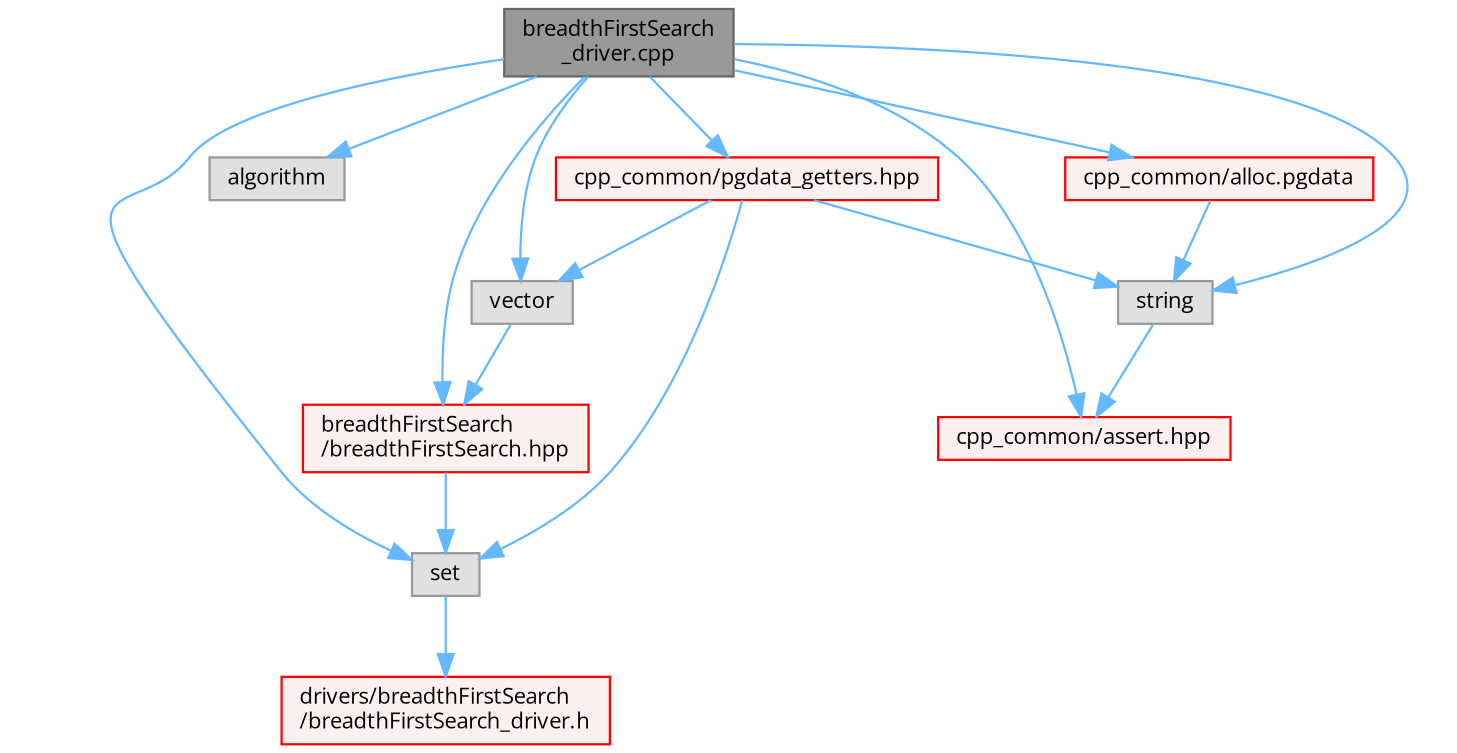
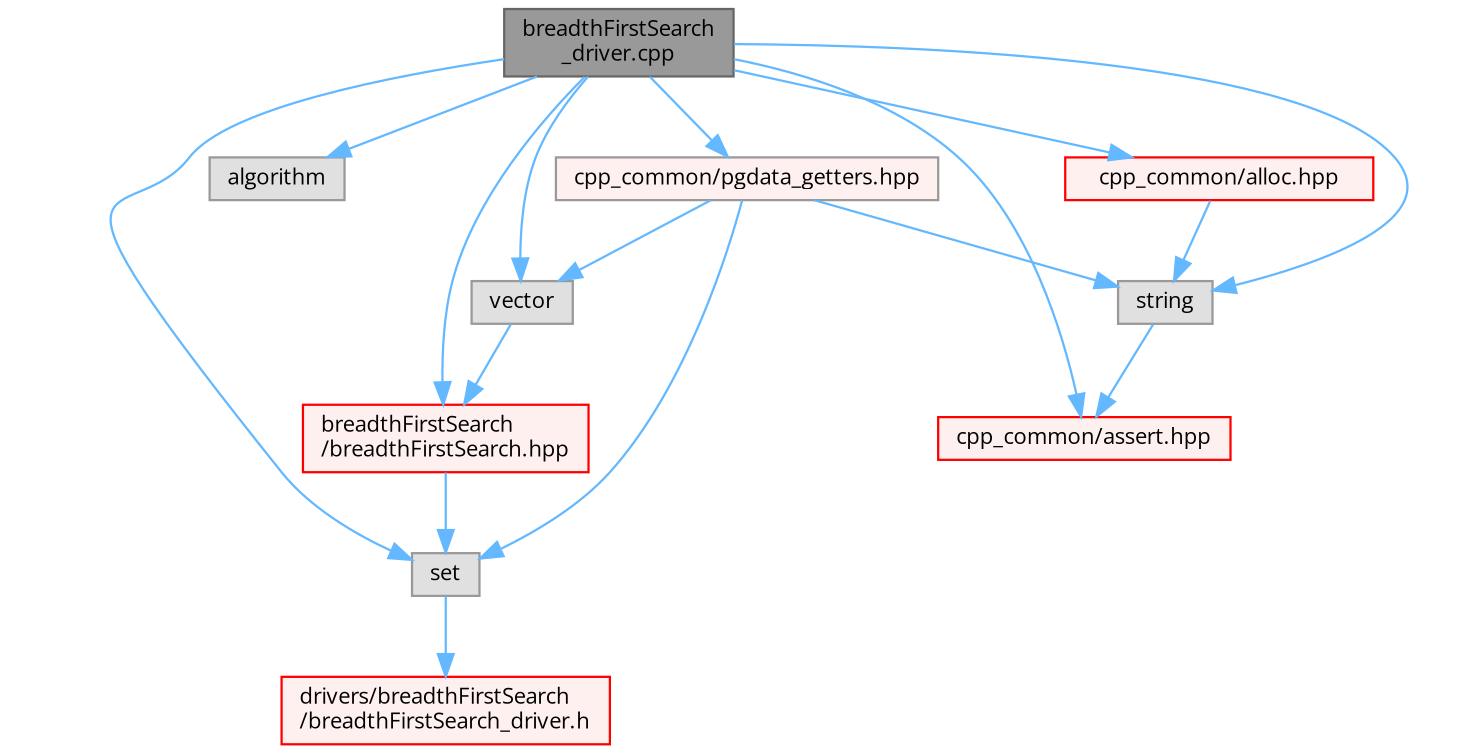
(747, 179) -> (747, 179)
(1219, 179) -> (1219, 179)
